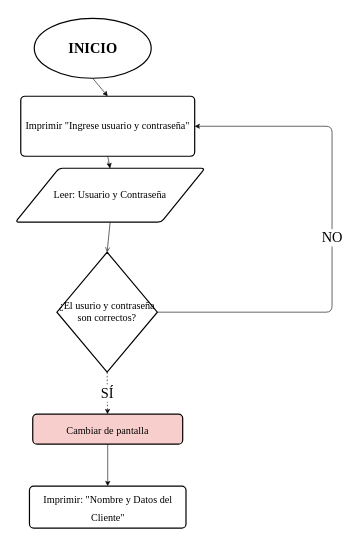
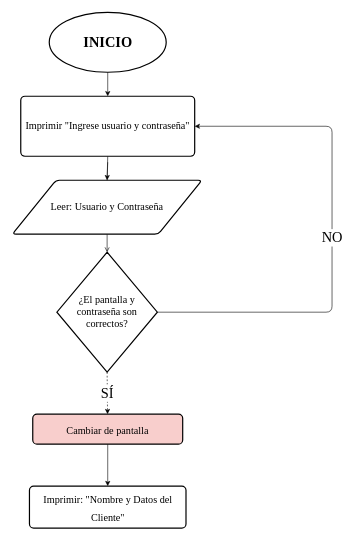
(93, 48) -> (108, 42)
(110, 195) -> (107, 207)
(107, 312) -> (107, 312)
